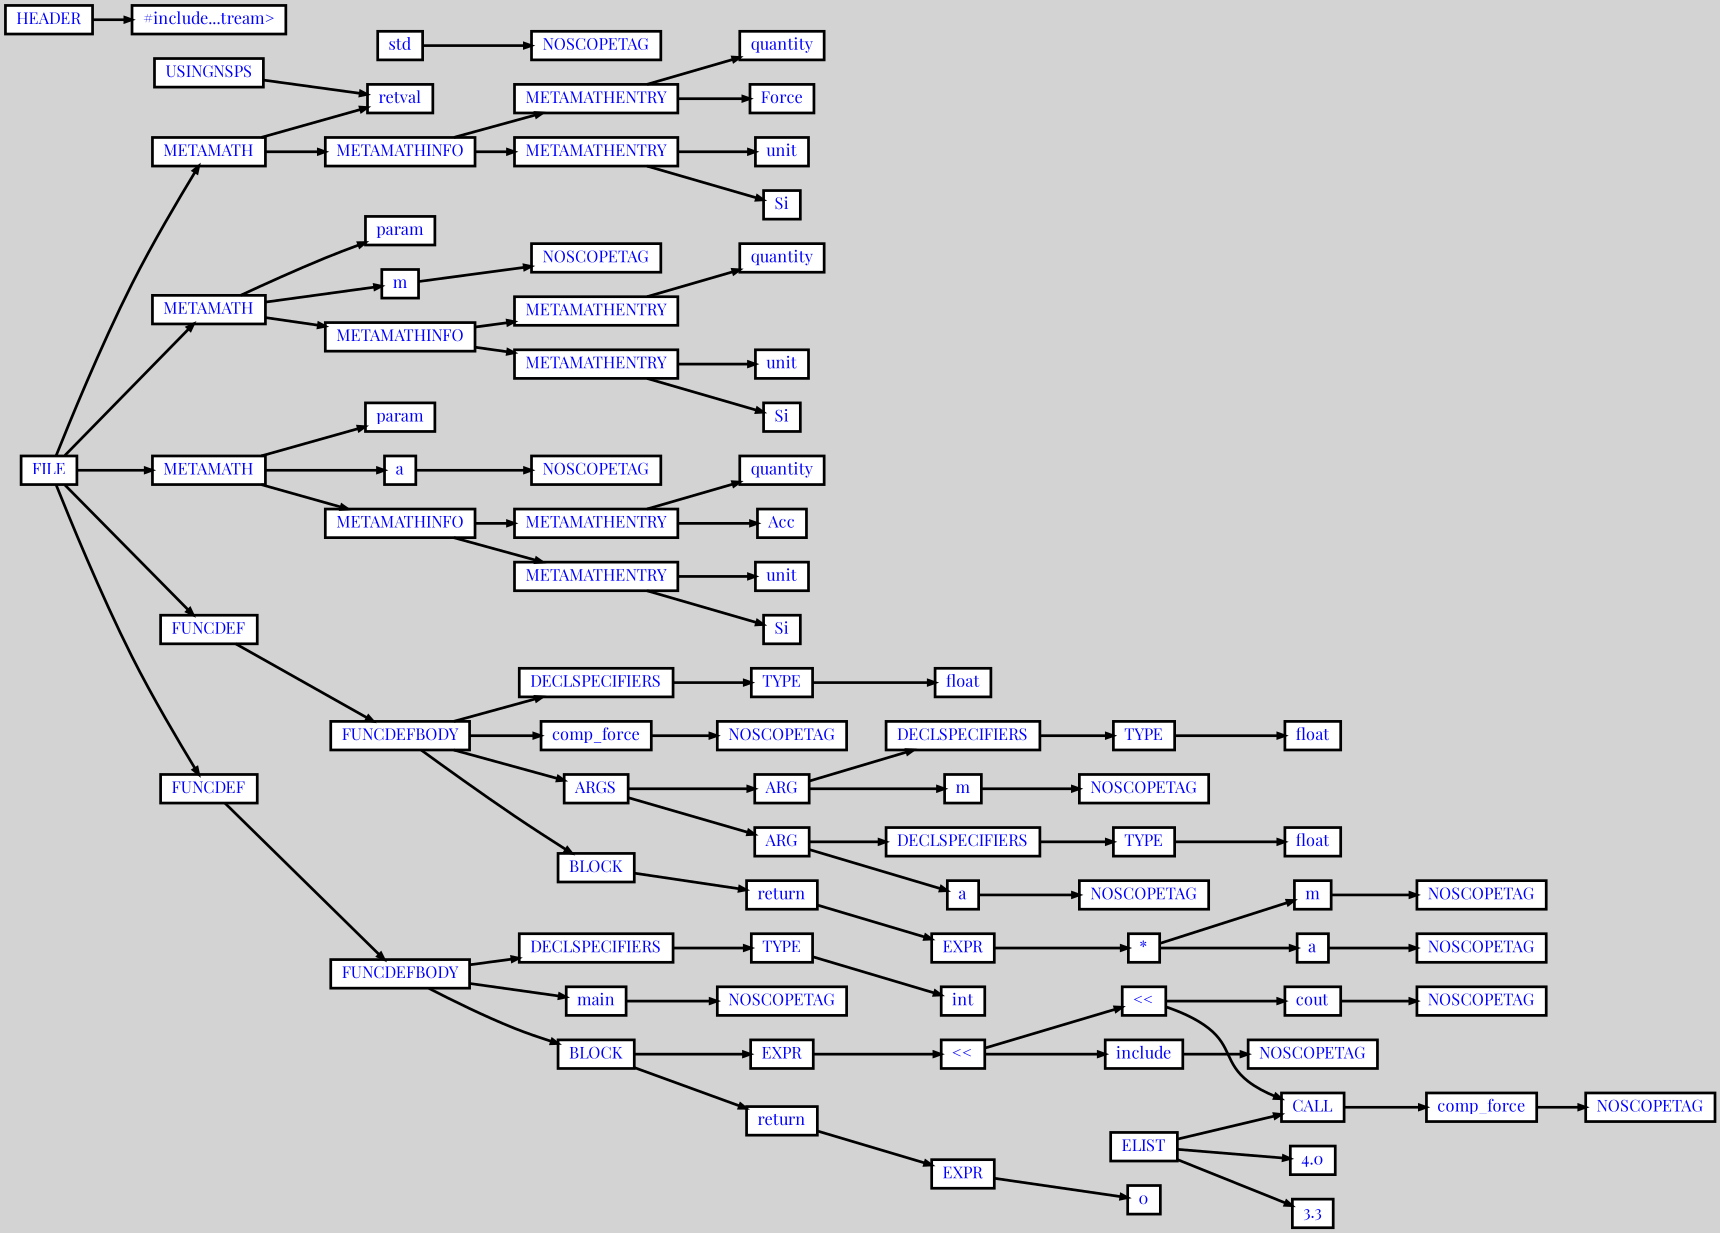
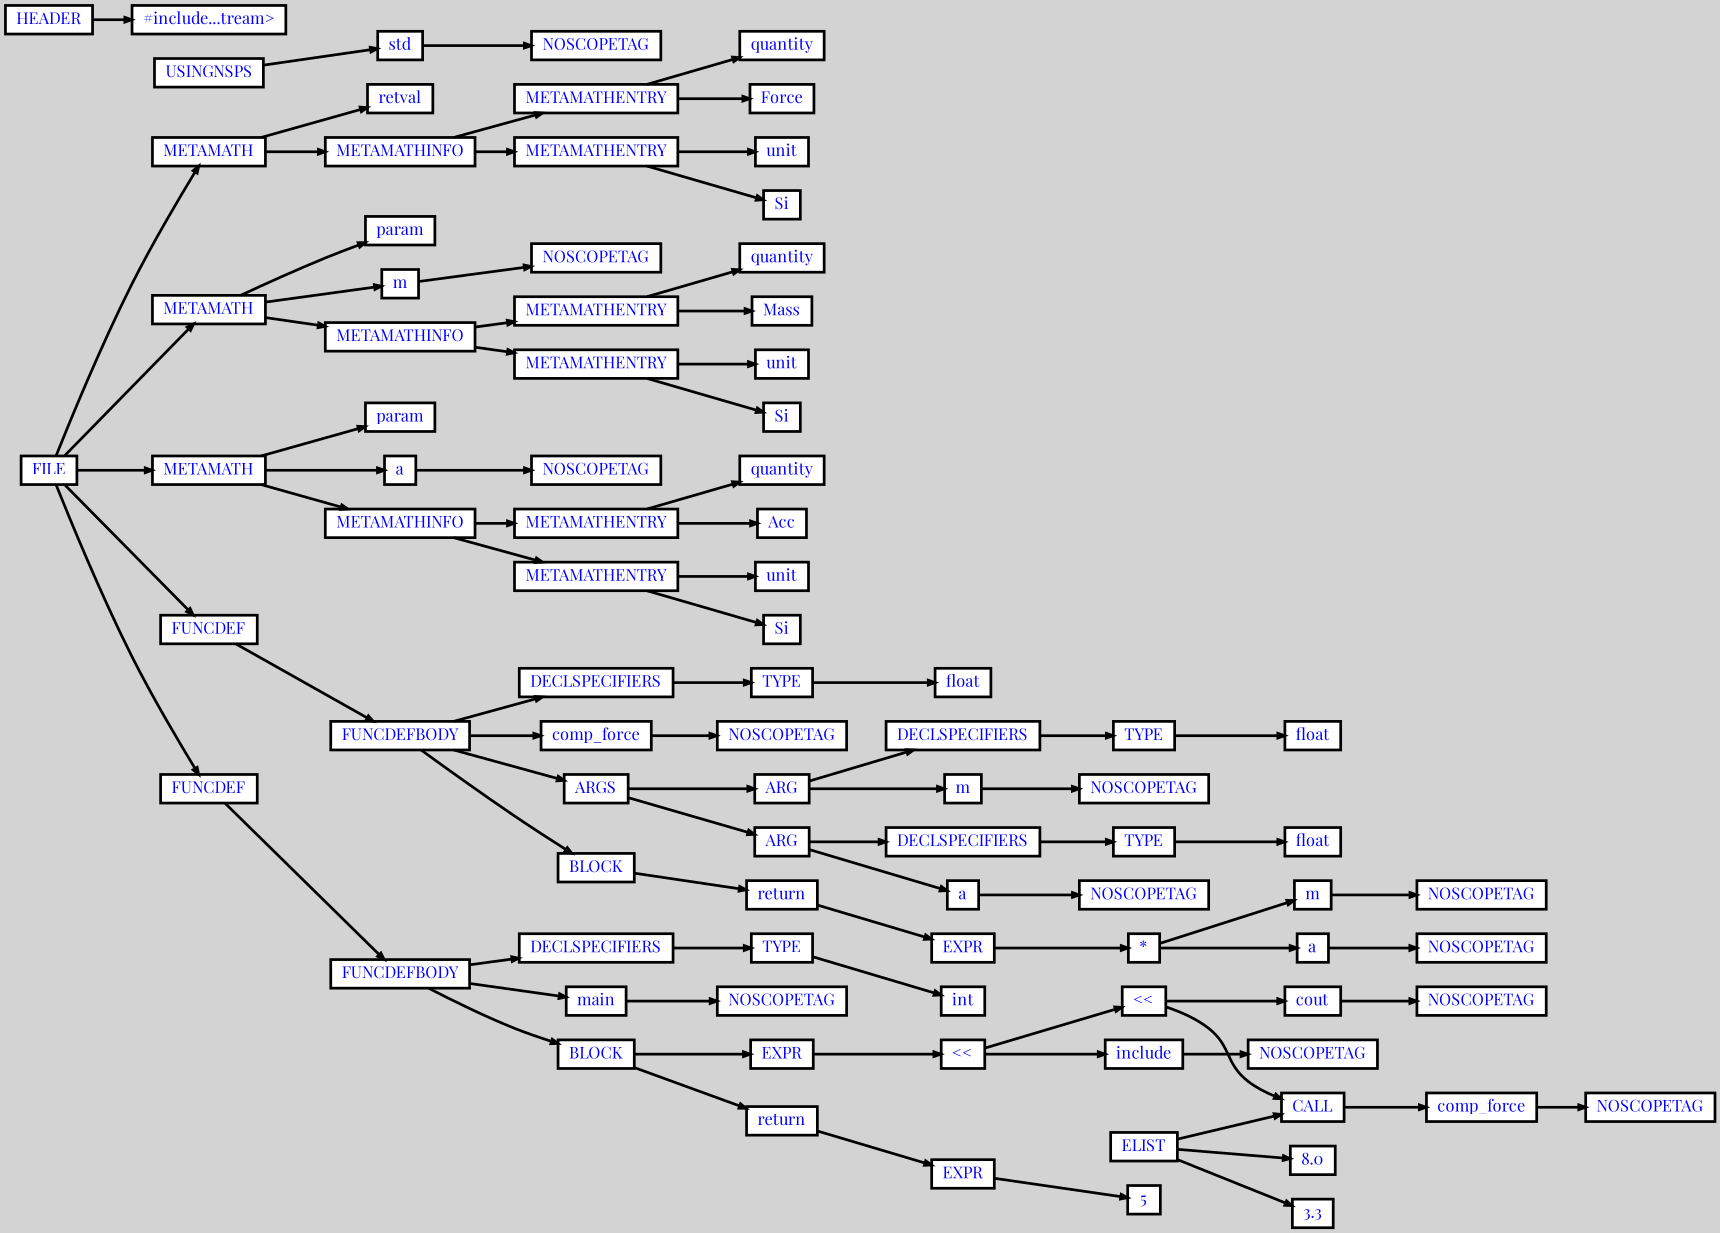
(312, 87) -> (317, 57)
none -> (782, 311)
(1313, 1160) -> (1313, 1160)
(1144, 1200) -> (1144, 1200)
